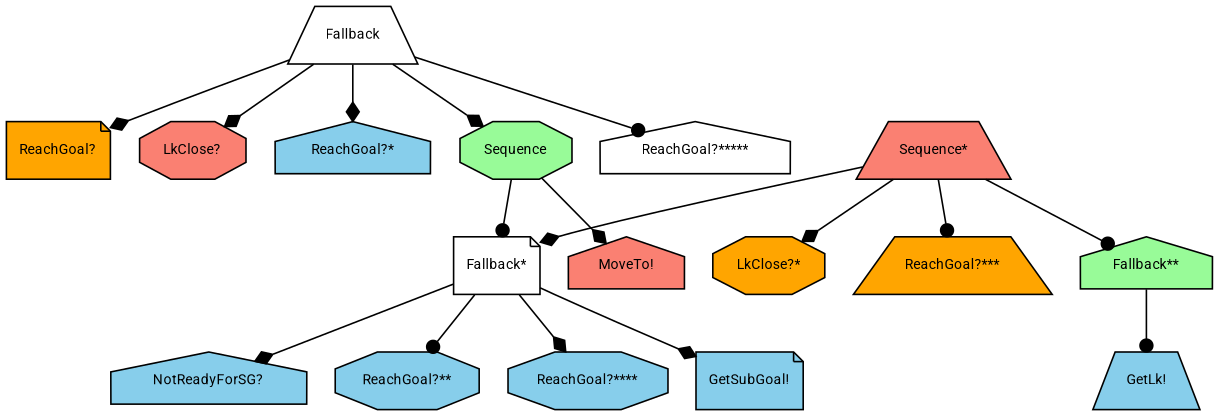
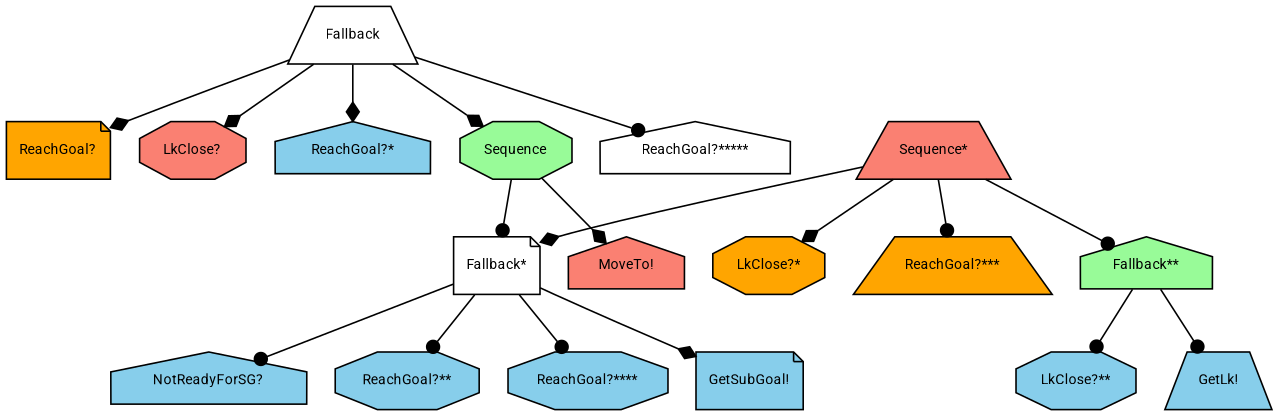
(536, 316) -> (538, 318)
(363, 319) -> (360, 320)
none -> (1076, 381)
